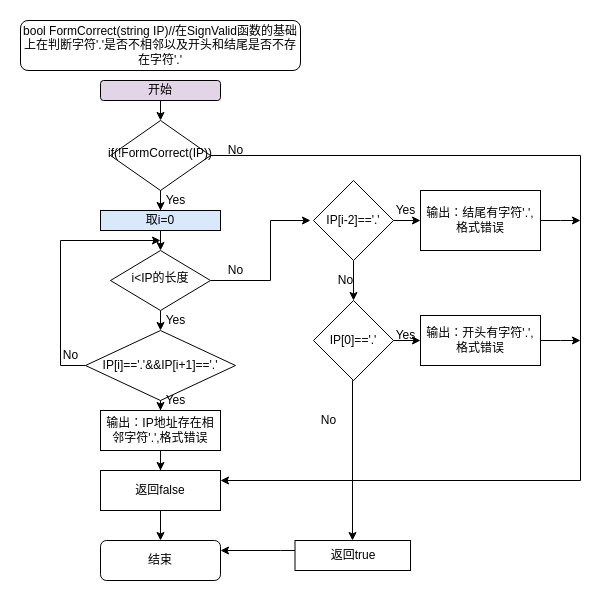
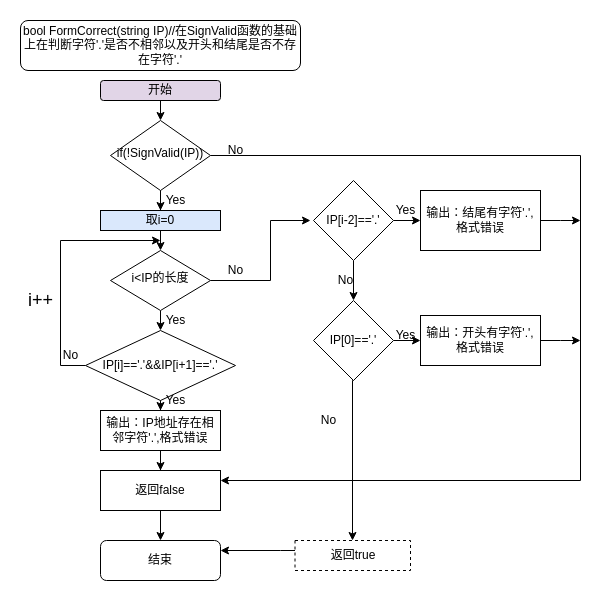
(161, 154) -> (161, 154)
none -> (41, 301)
(353, 556) -> (353, 556)
